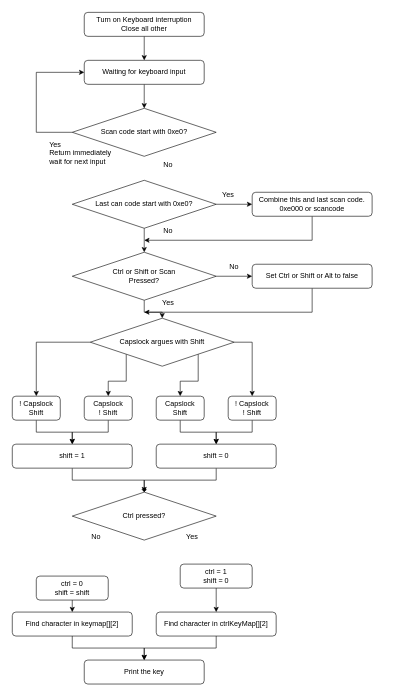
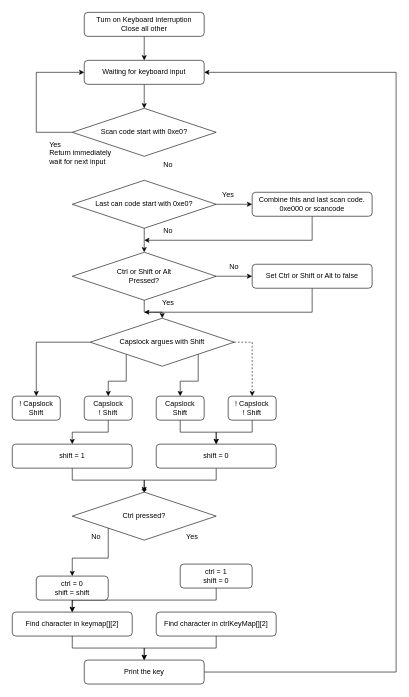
none -> (396, 72)
(144, 276) -> (144, 276)
(252, 358) -> (252, 358)
(47, 432) -> none
none -> (72, 558)
(216, 606) -> (147, 600)
